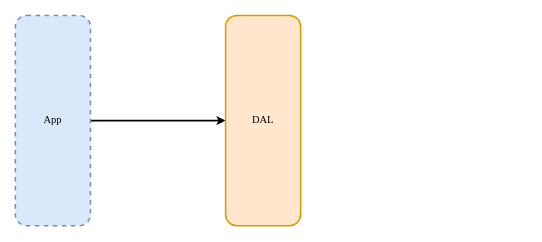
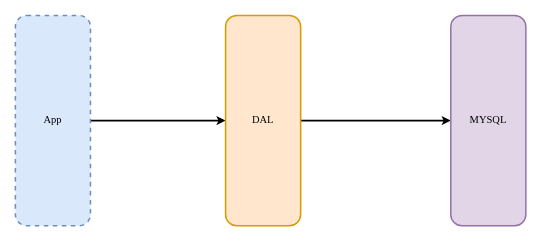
none -> (372, 120)
none -> (488, 120)
